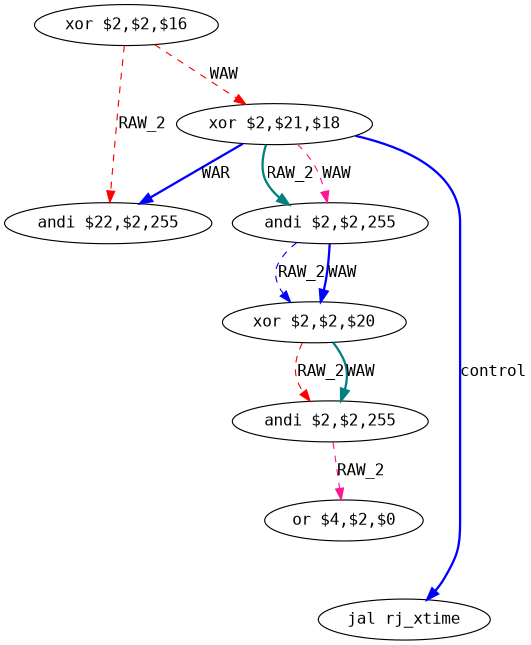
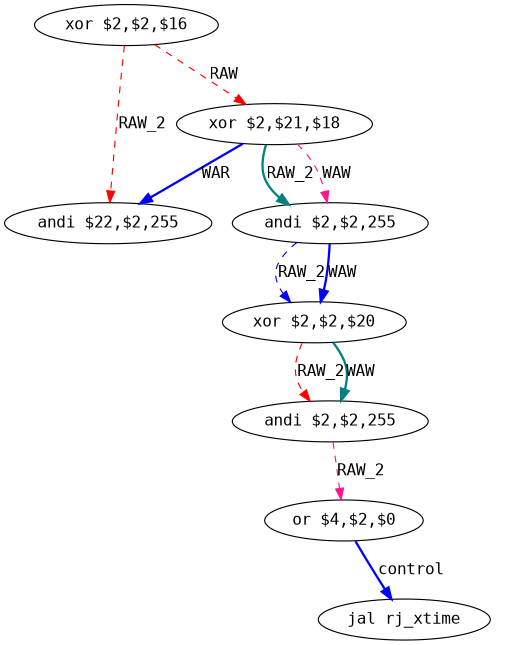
(224, 75) -> (224, 75)
(460, 336) -> (370, 565)
